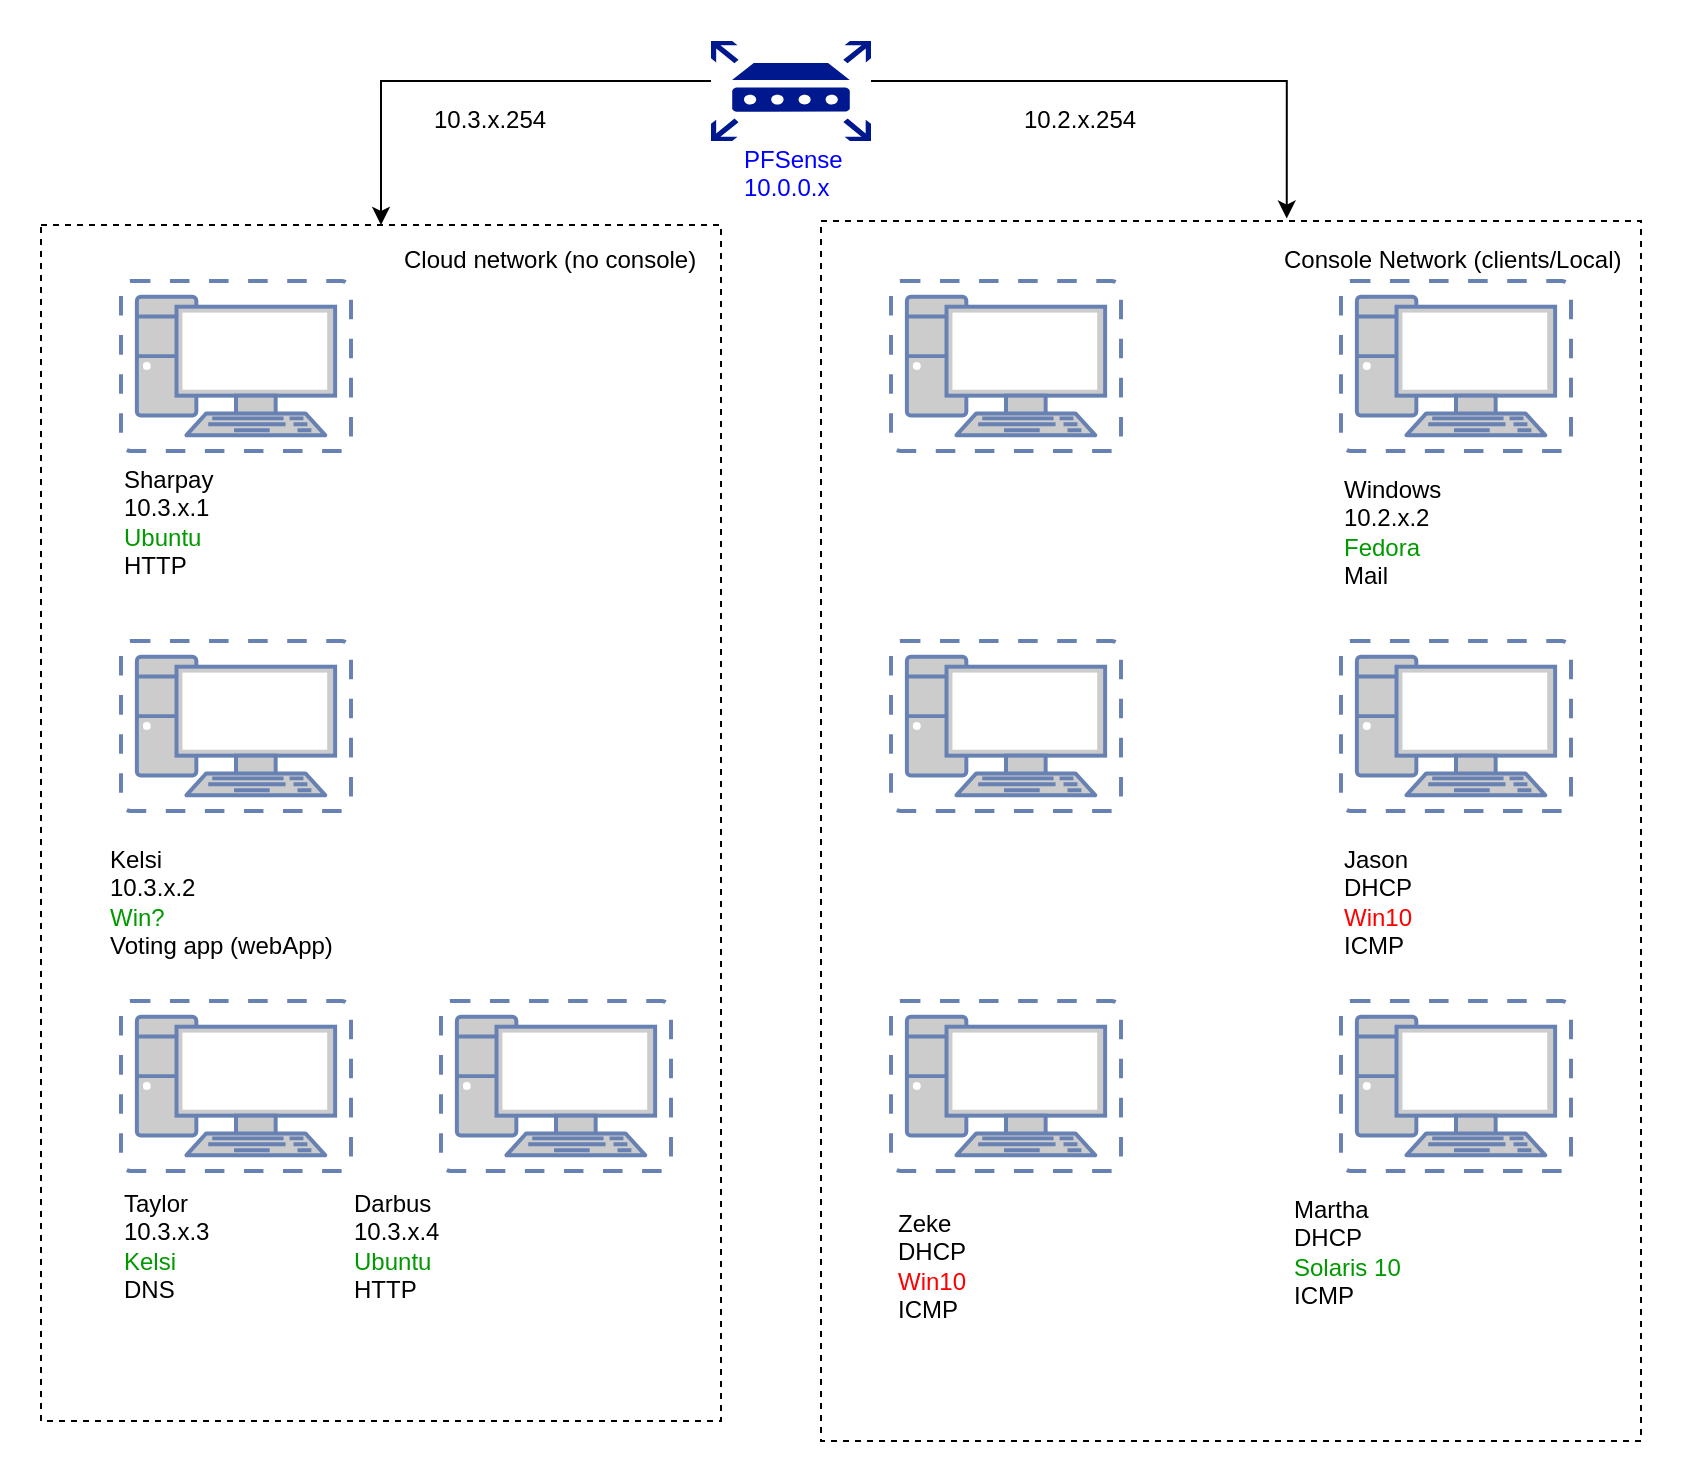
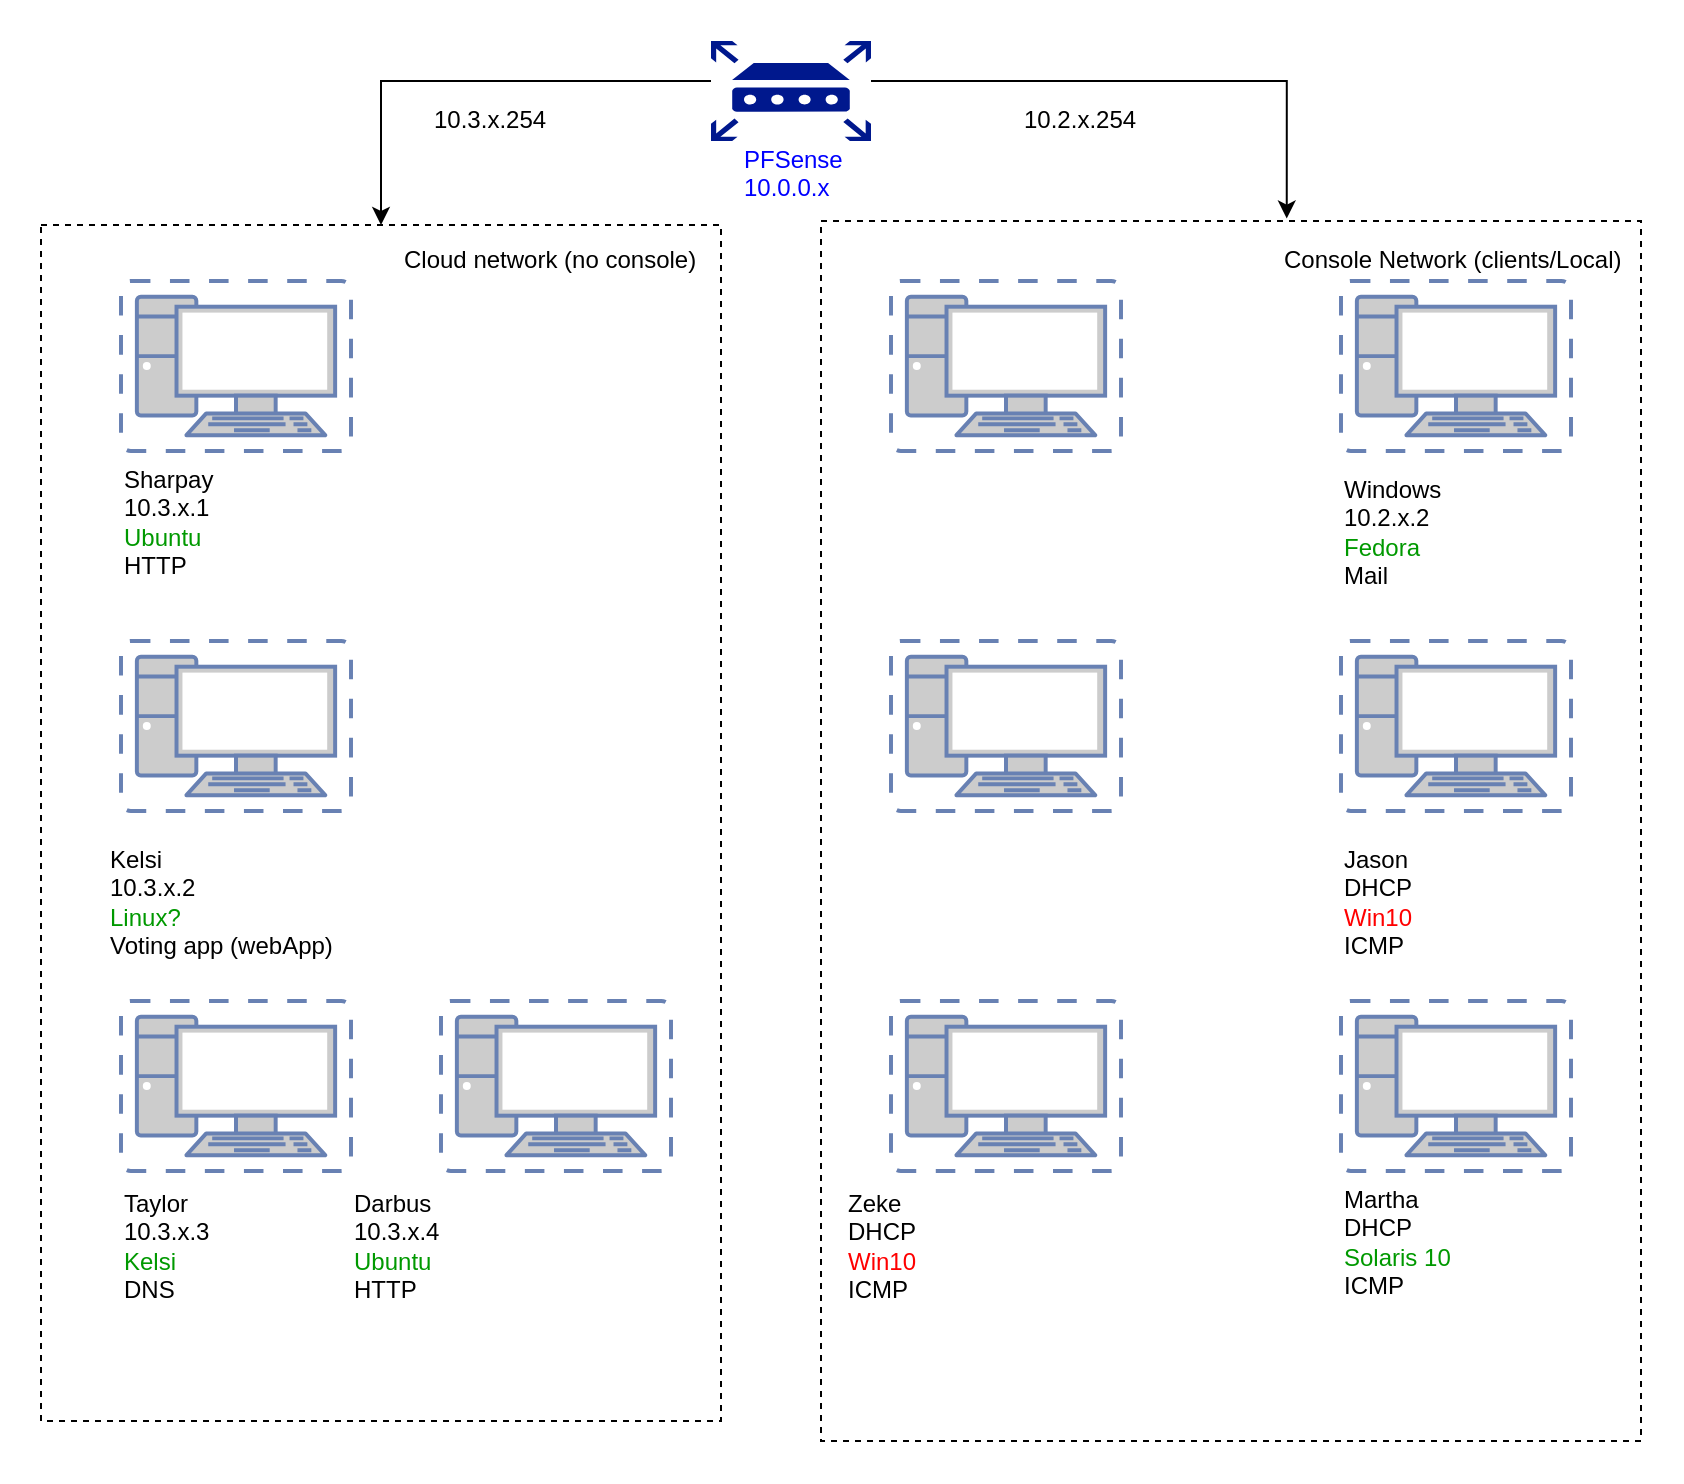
(229, 905) -> (229, 905)
(1361, 1251) -> (1411, 1241)
(945, 1265) -> (895, 1245)
